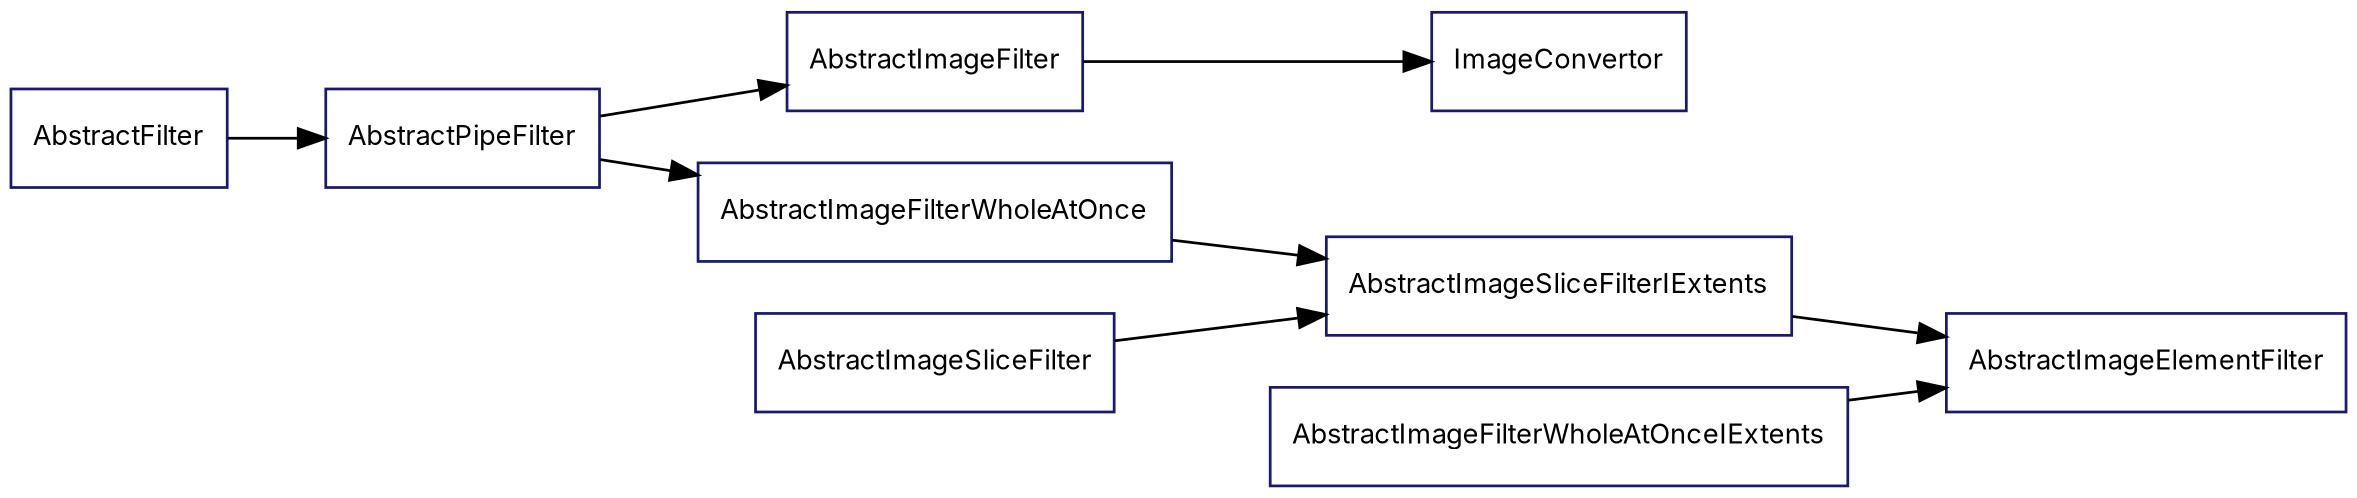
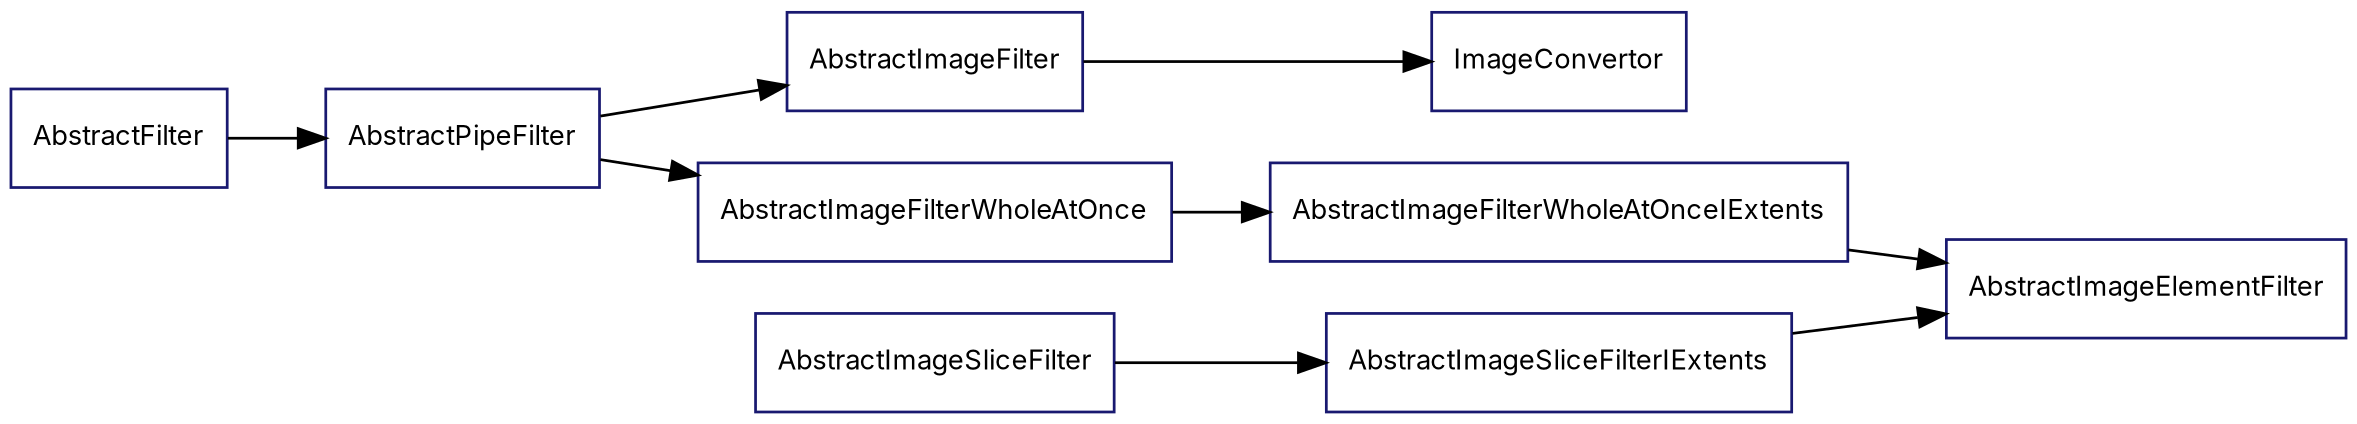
(1235, 248) -> (1207, 212)
